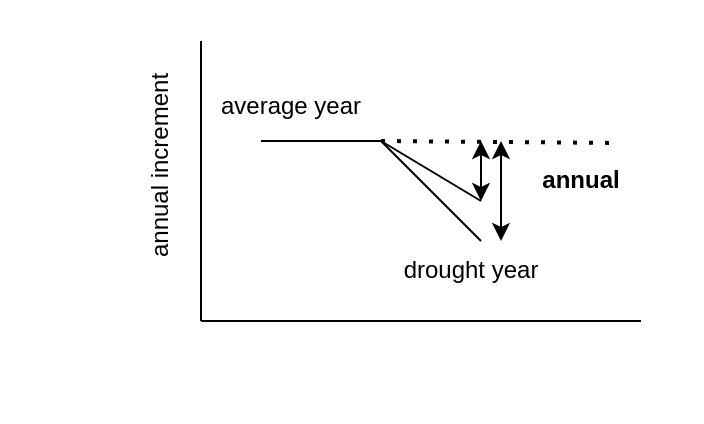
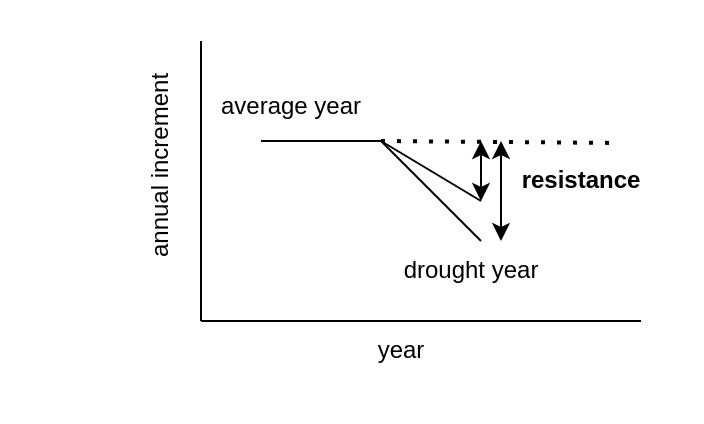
(582, 181) -> (582, 181)
none -> (401, 351)
